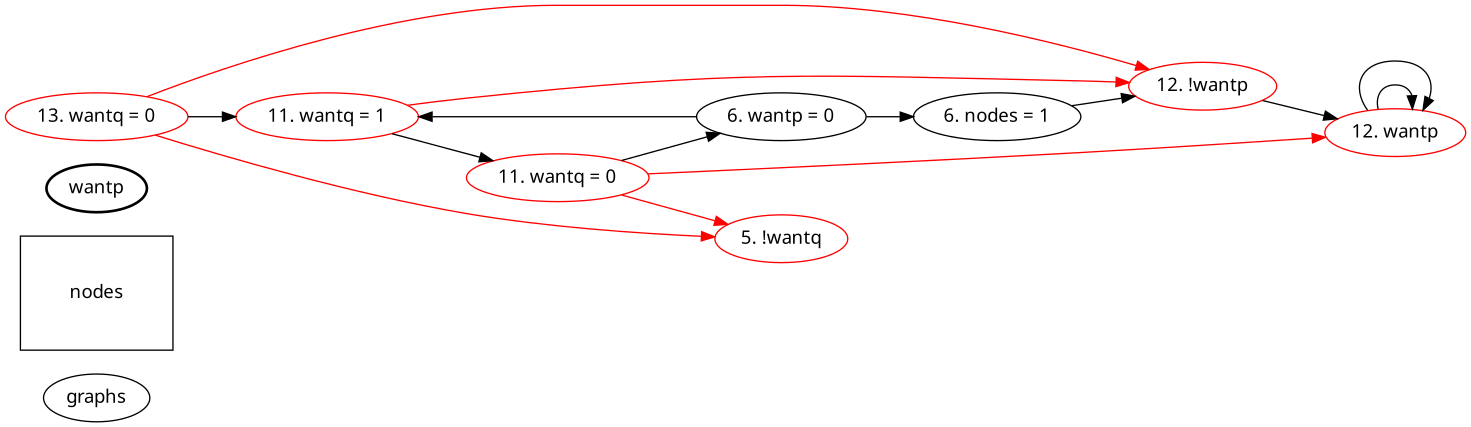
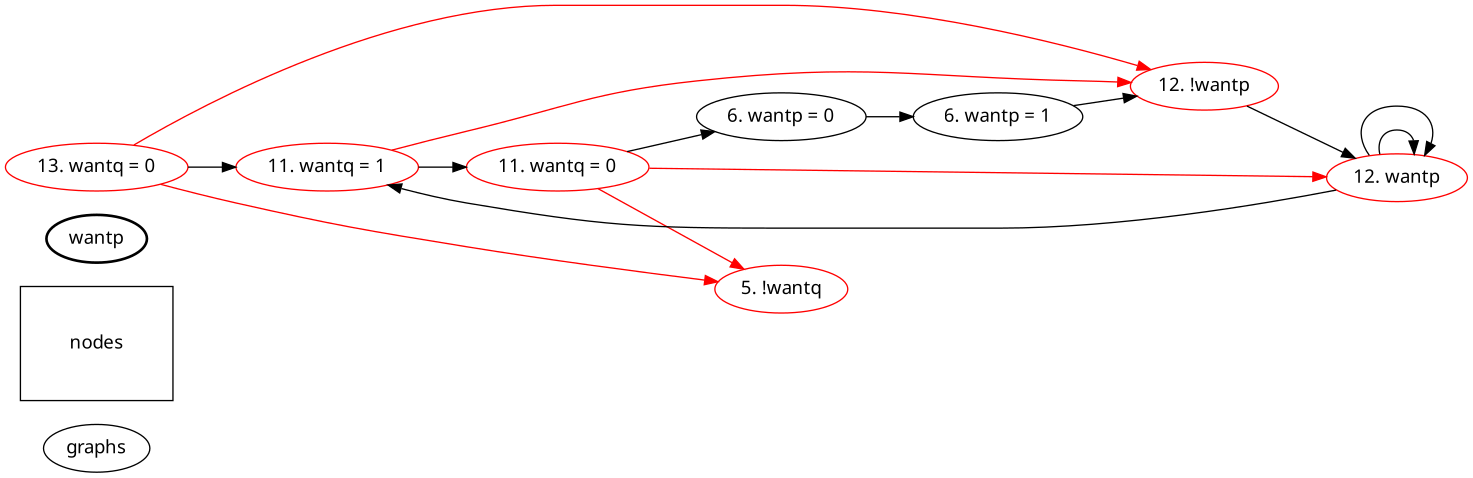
(565, 117) -> (869, 228)
(997, 117) -> (998, 117)
